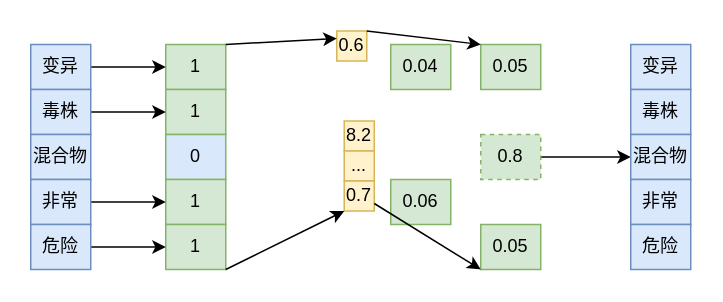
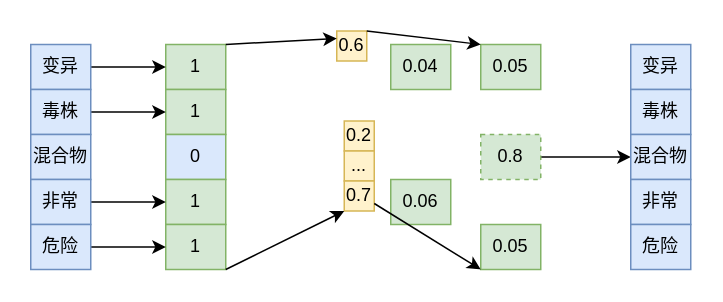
(359, 136) -> (359, 136)
